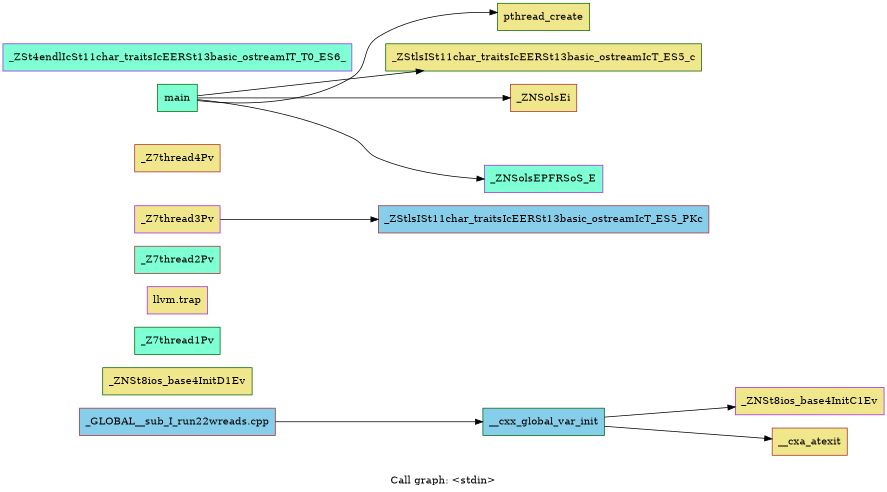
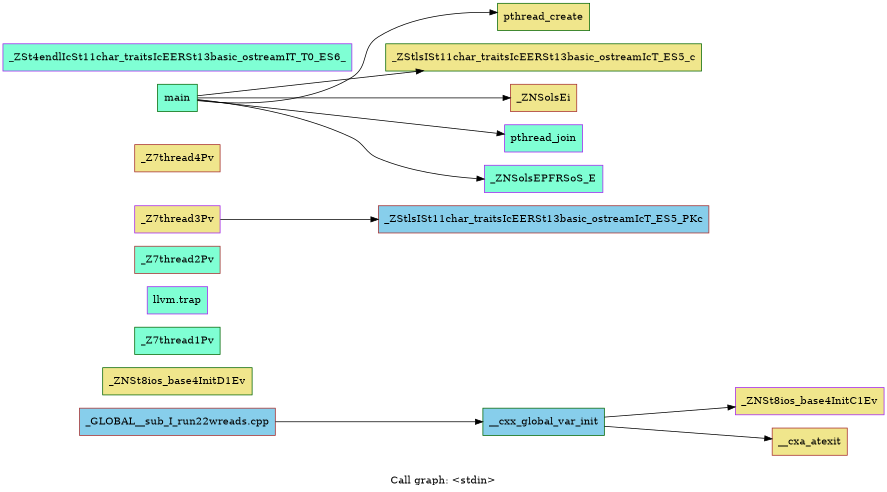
none -> (544, 138)
(177, 300) -> (177, 300)
